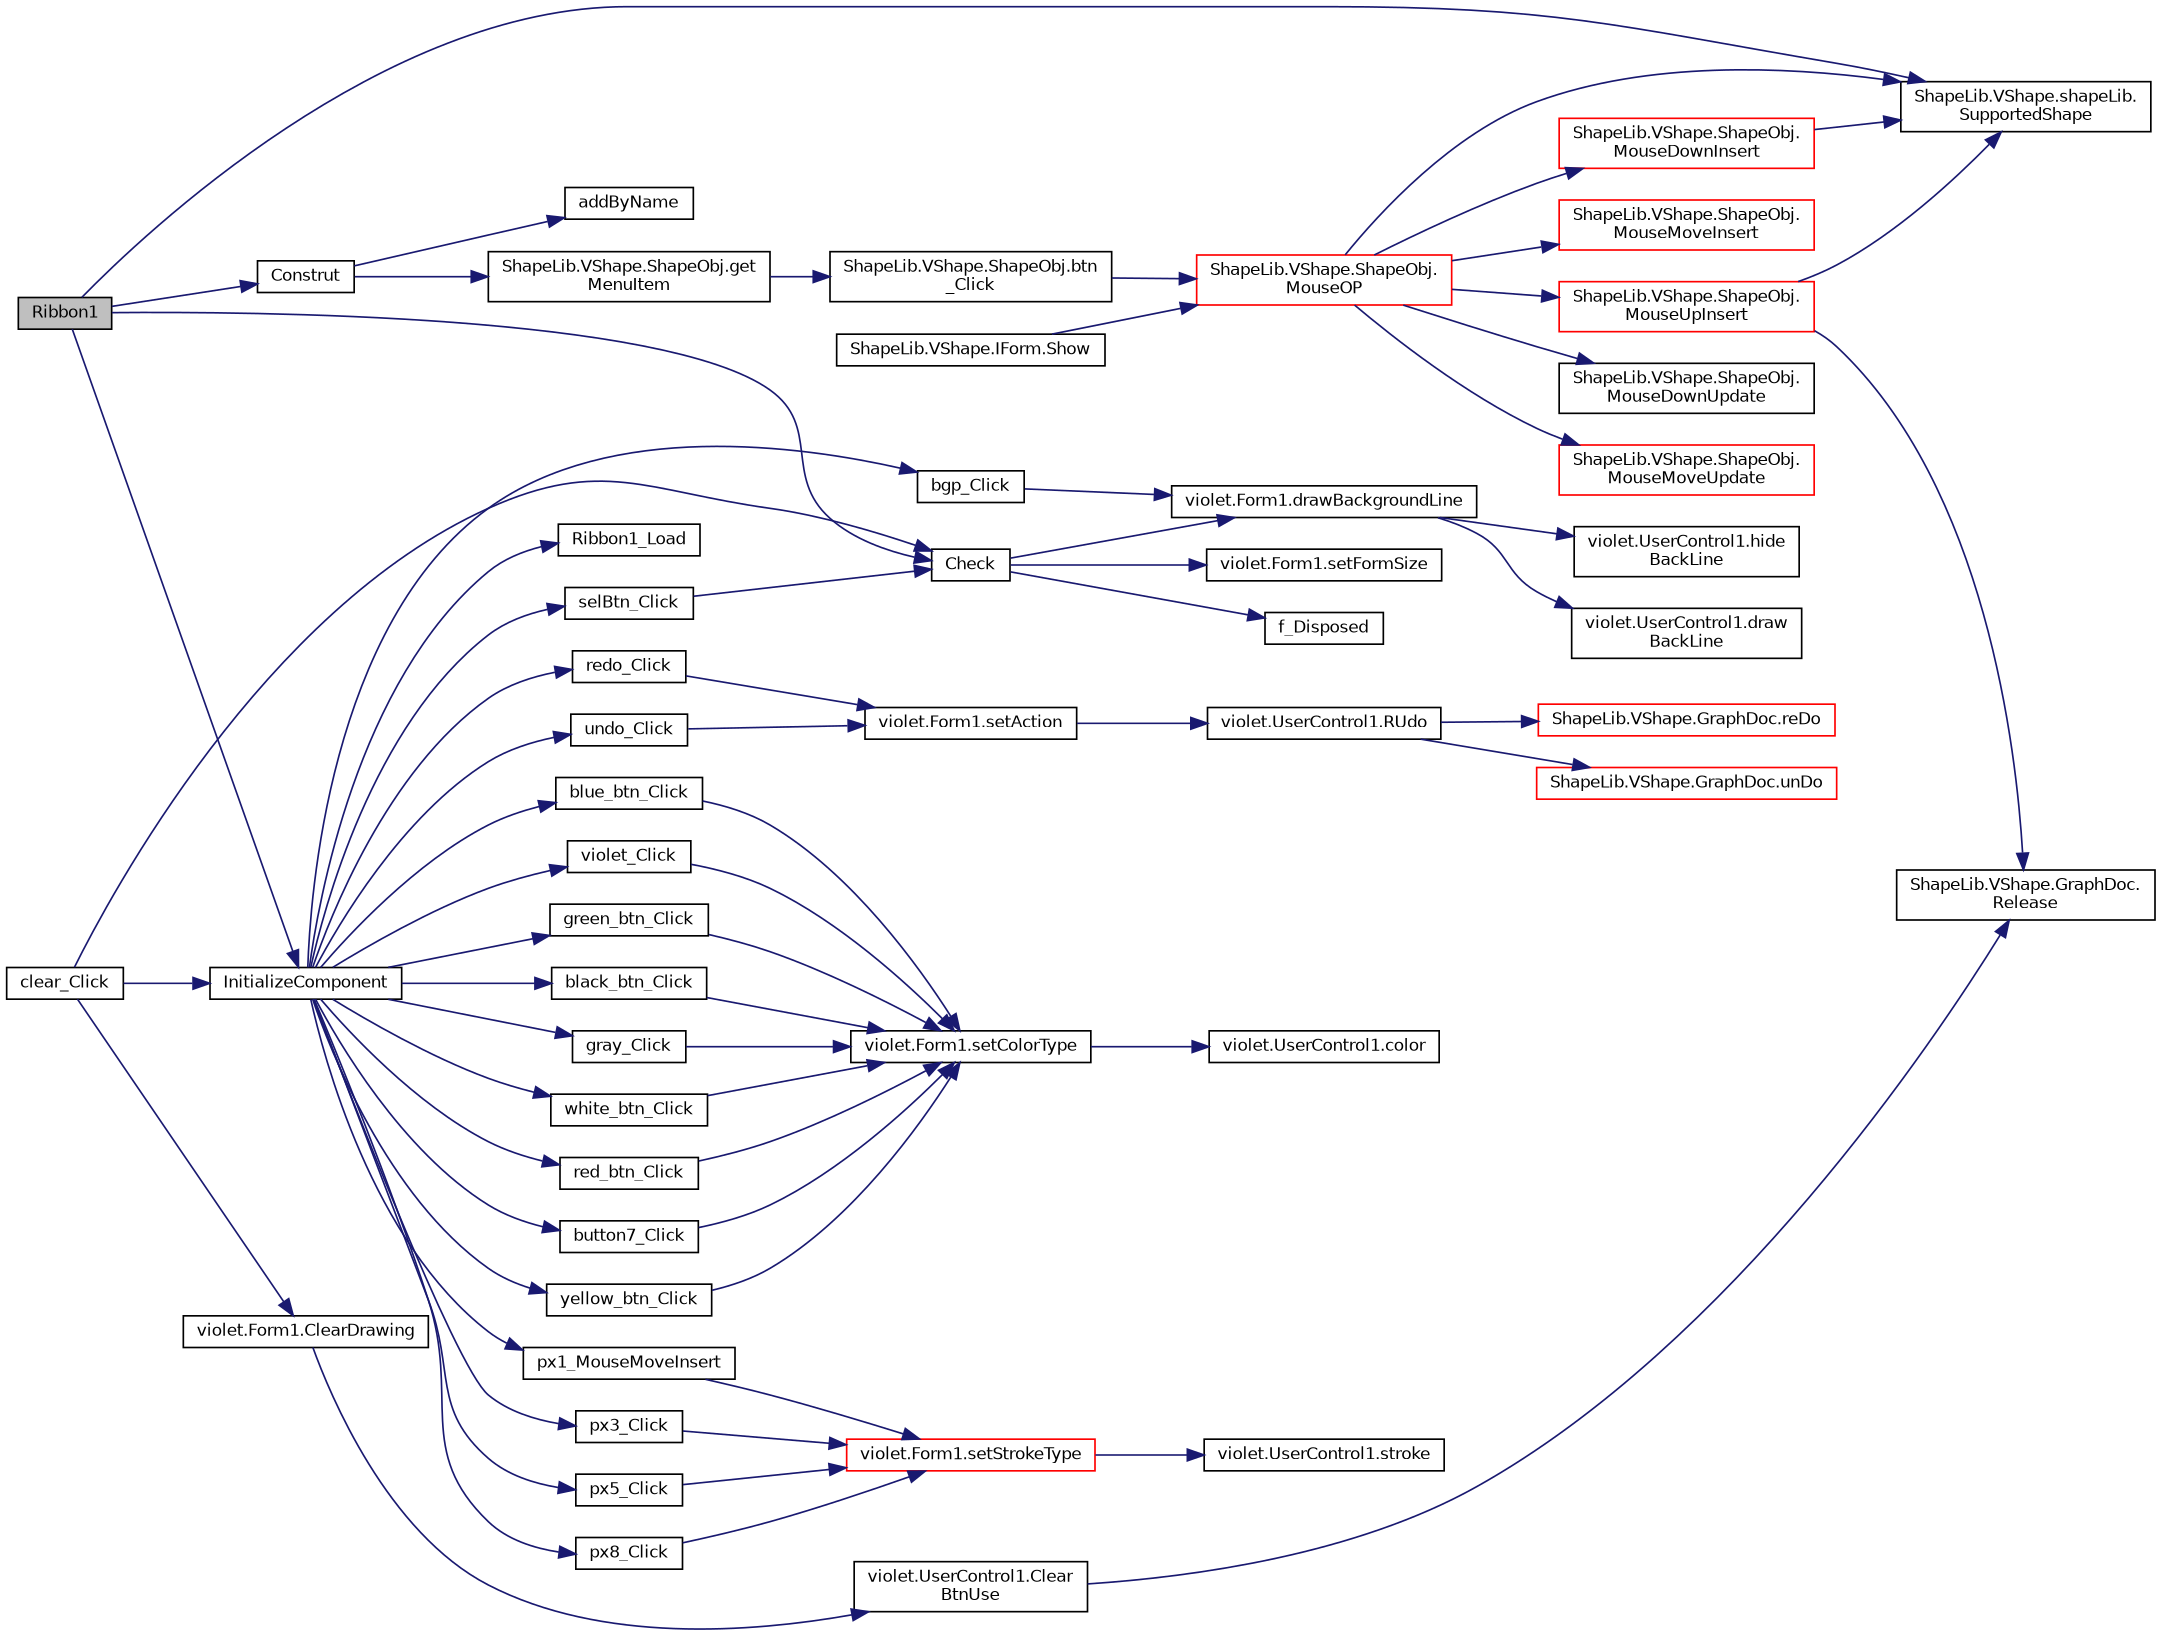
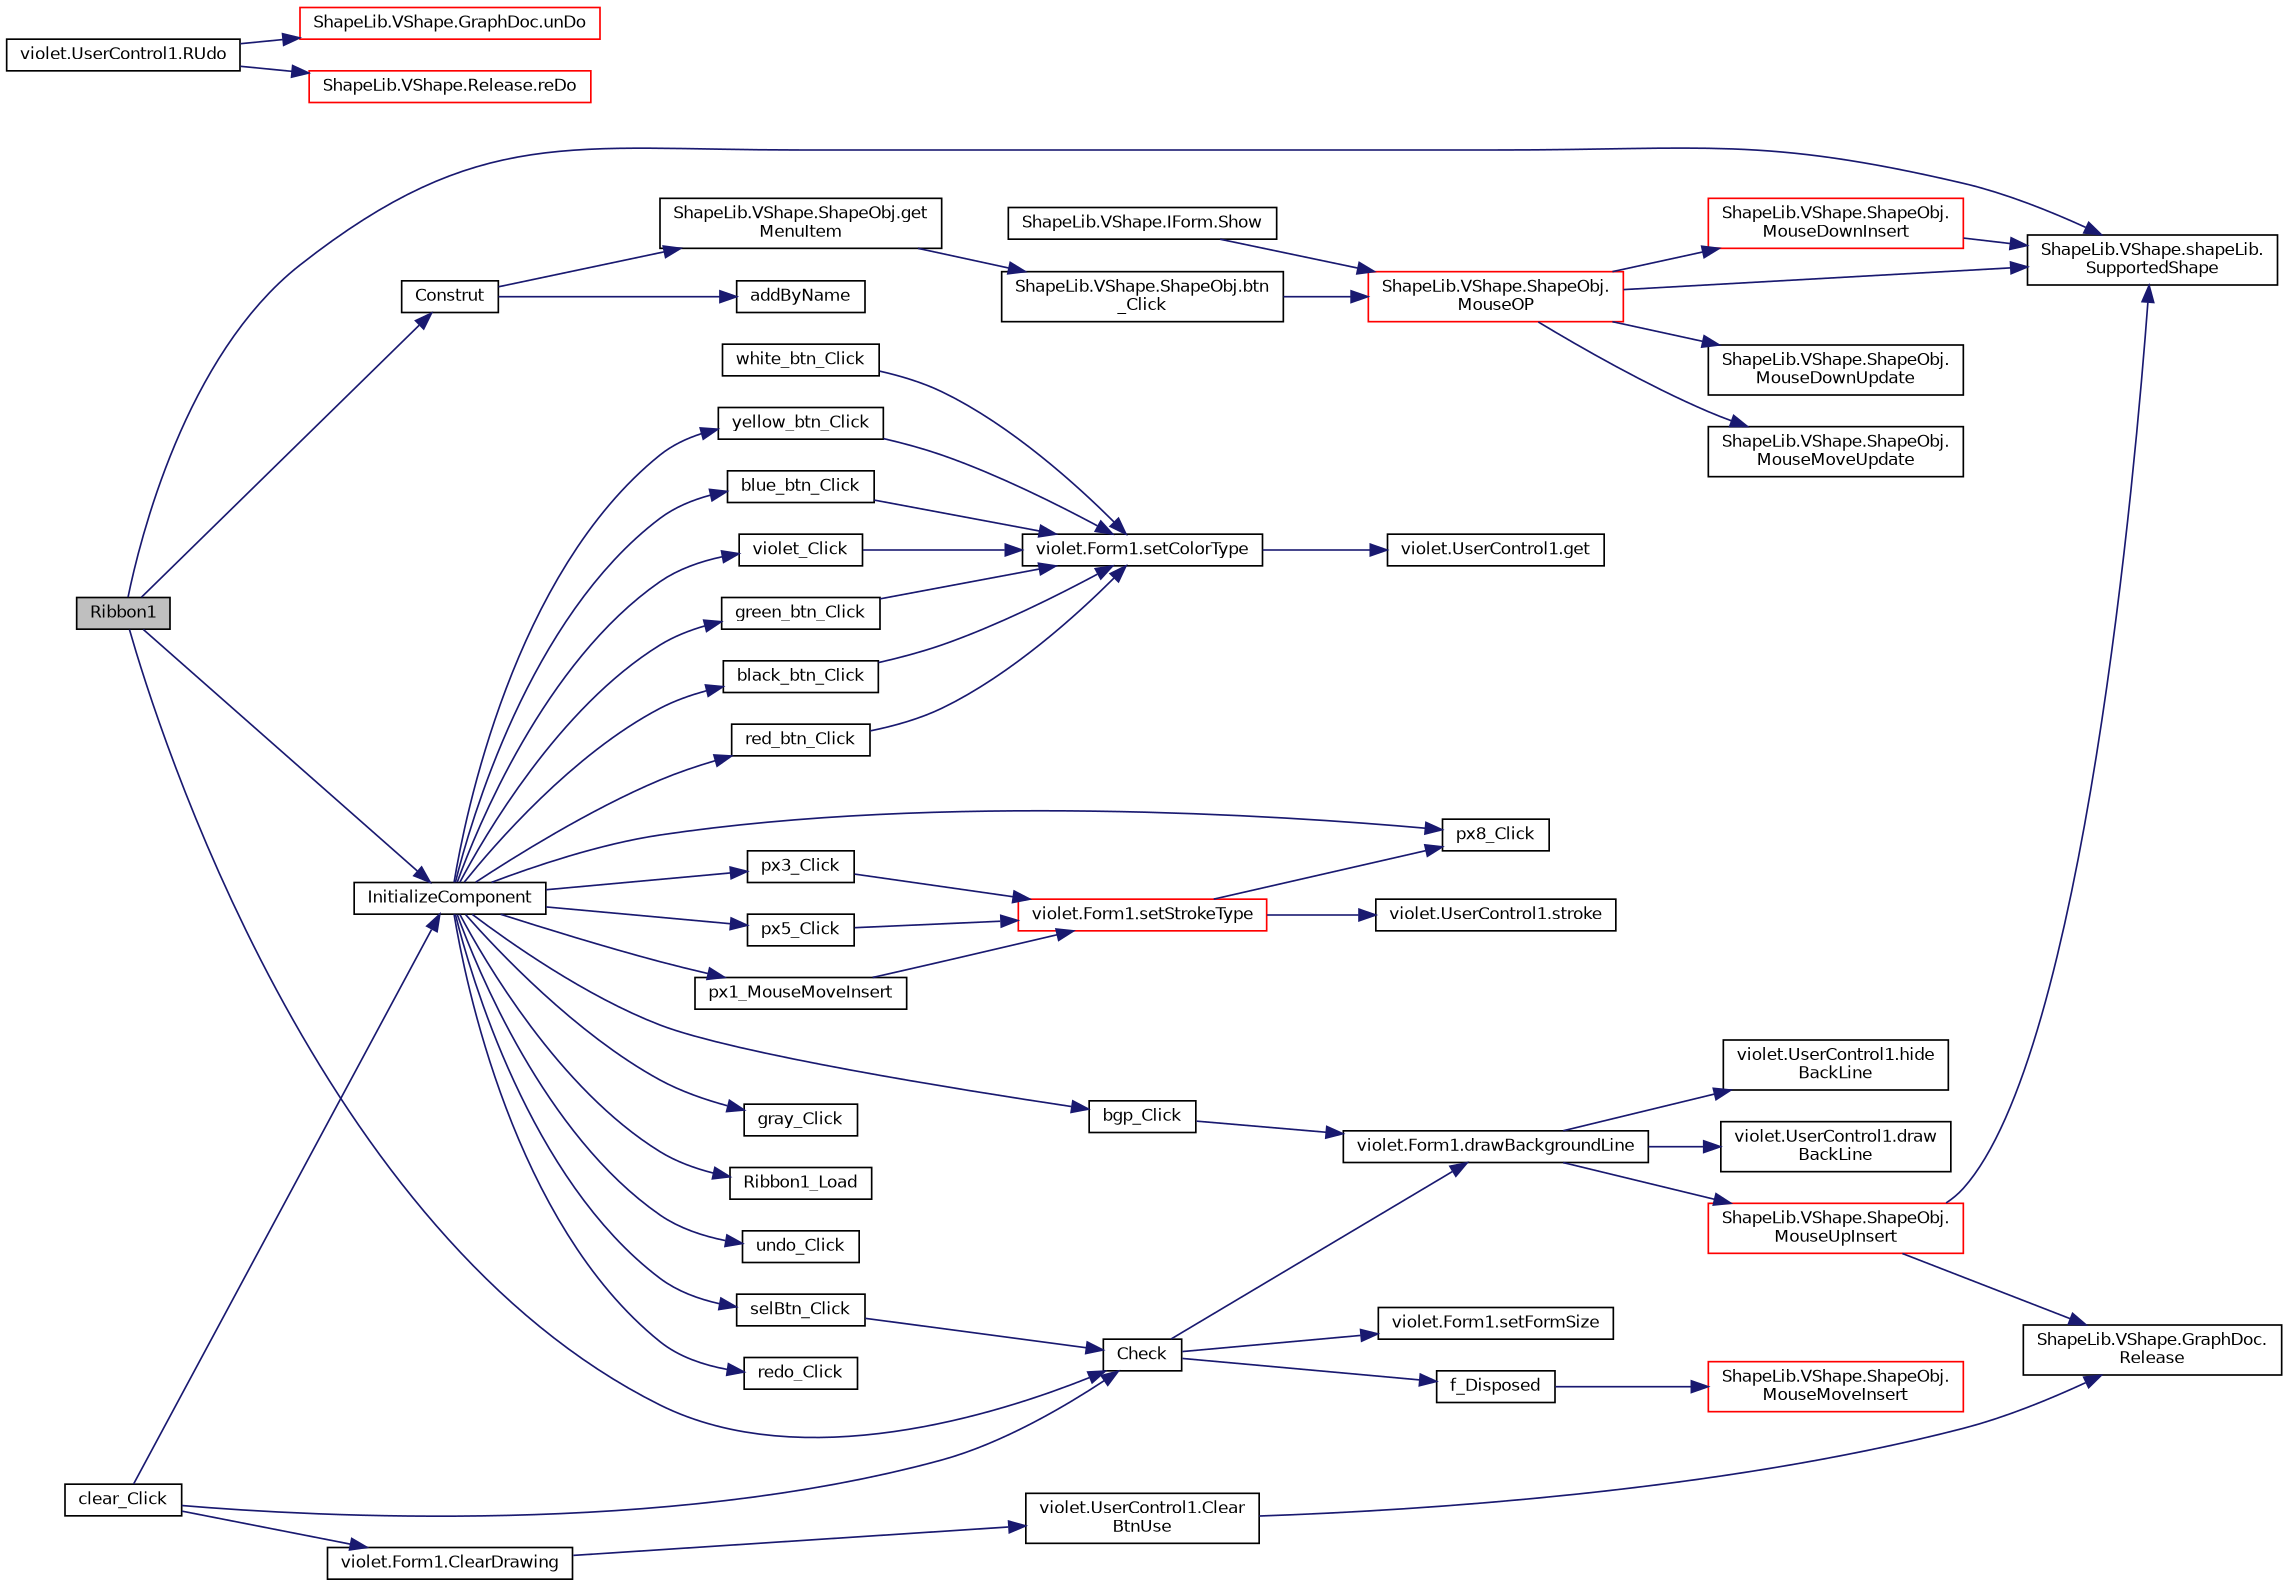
(1497, 254) -> (1623, 1387)
(1497, 293) -> (1639, 1181)
(1687, 470) -> (1836, 452)
(1687, 720) -> (450, 87)
(971, 723) -> none
(759, 1047) -> none
(1324, 1047) -> (1496, 550)
(430, 1053) -> none
(629, 1237) -> none
(797, 1514) -> (1320, 875)
